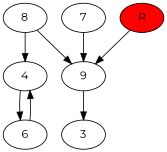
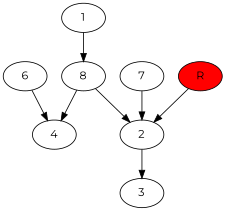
none -> (84, 18)
(84, 76) -> (142, 135)
(20, 101) -> none
